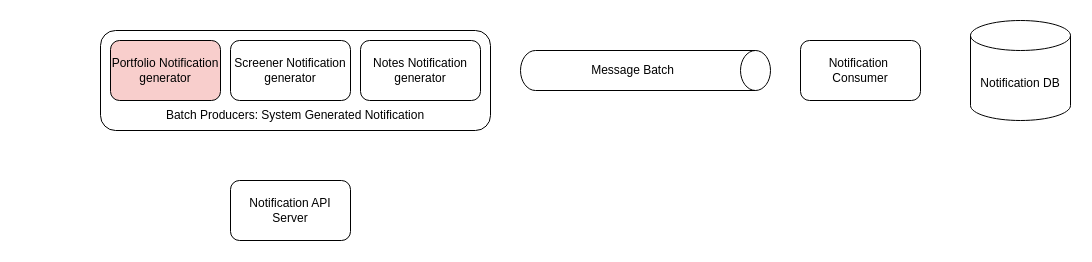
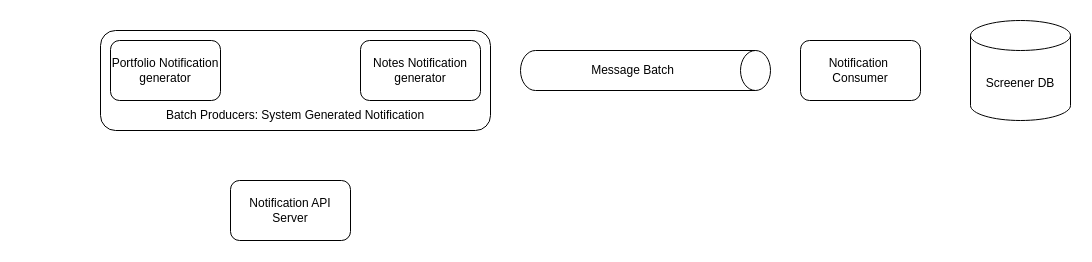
(166, 71) -> (166, 71)
(291, 71) -> none
(1021, 84) -> (1021, 84)
